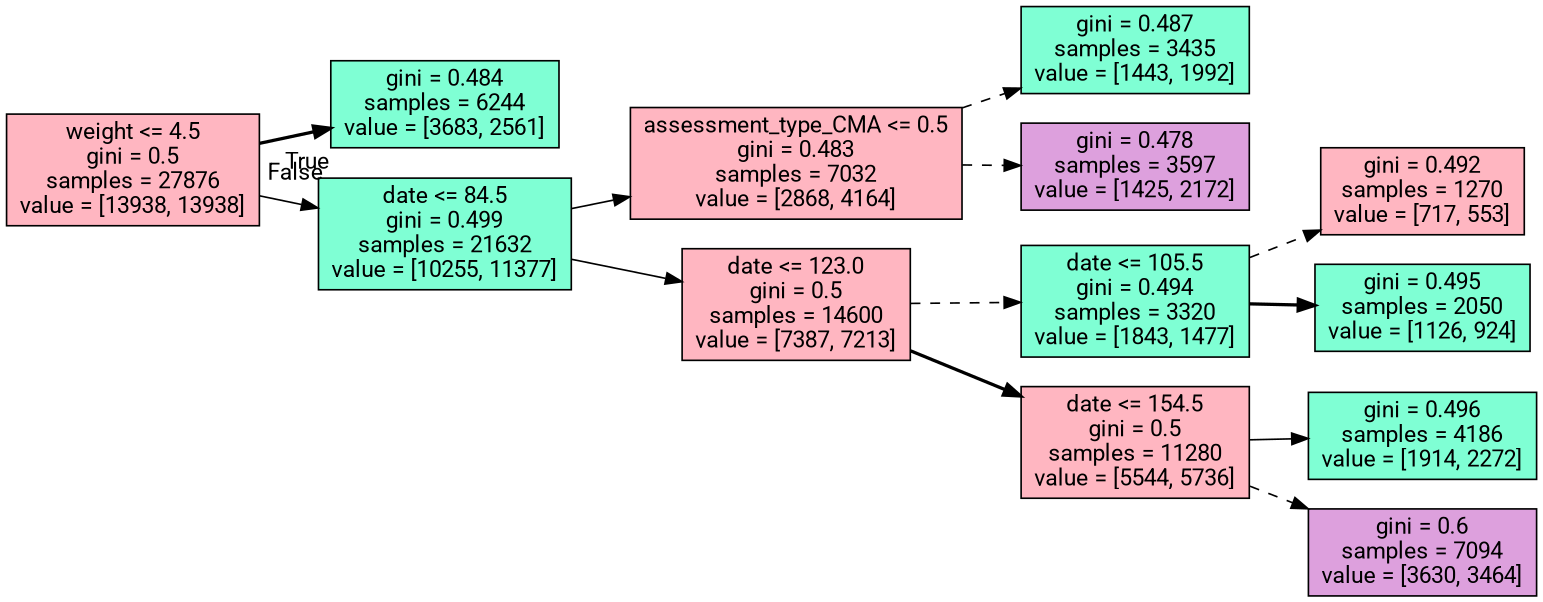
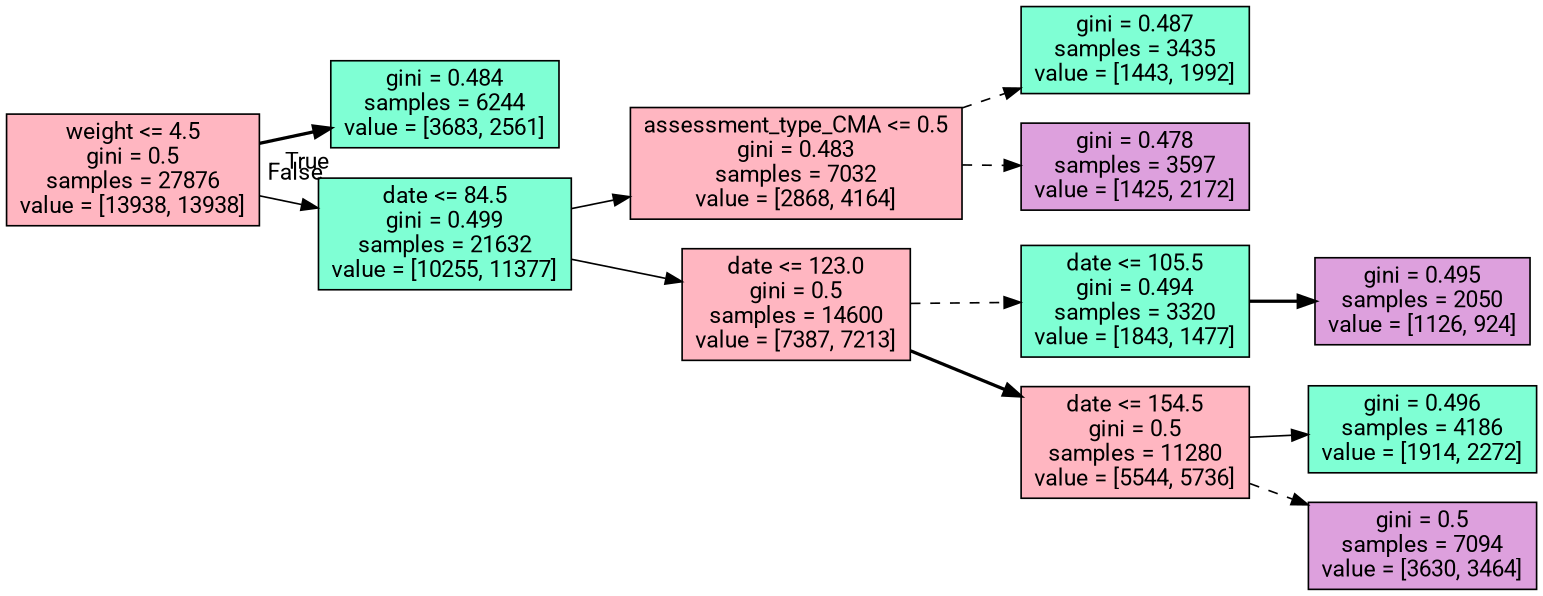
(1423, 191) -> none
(1423, 308) -> (1423, 301)
(1423, 552) -> (1423, 546)
